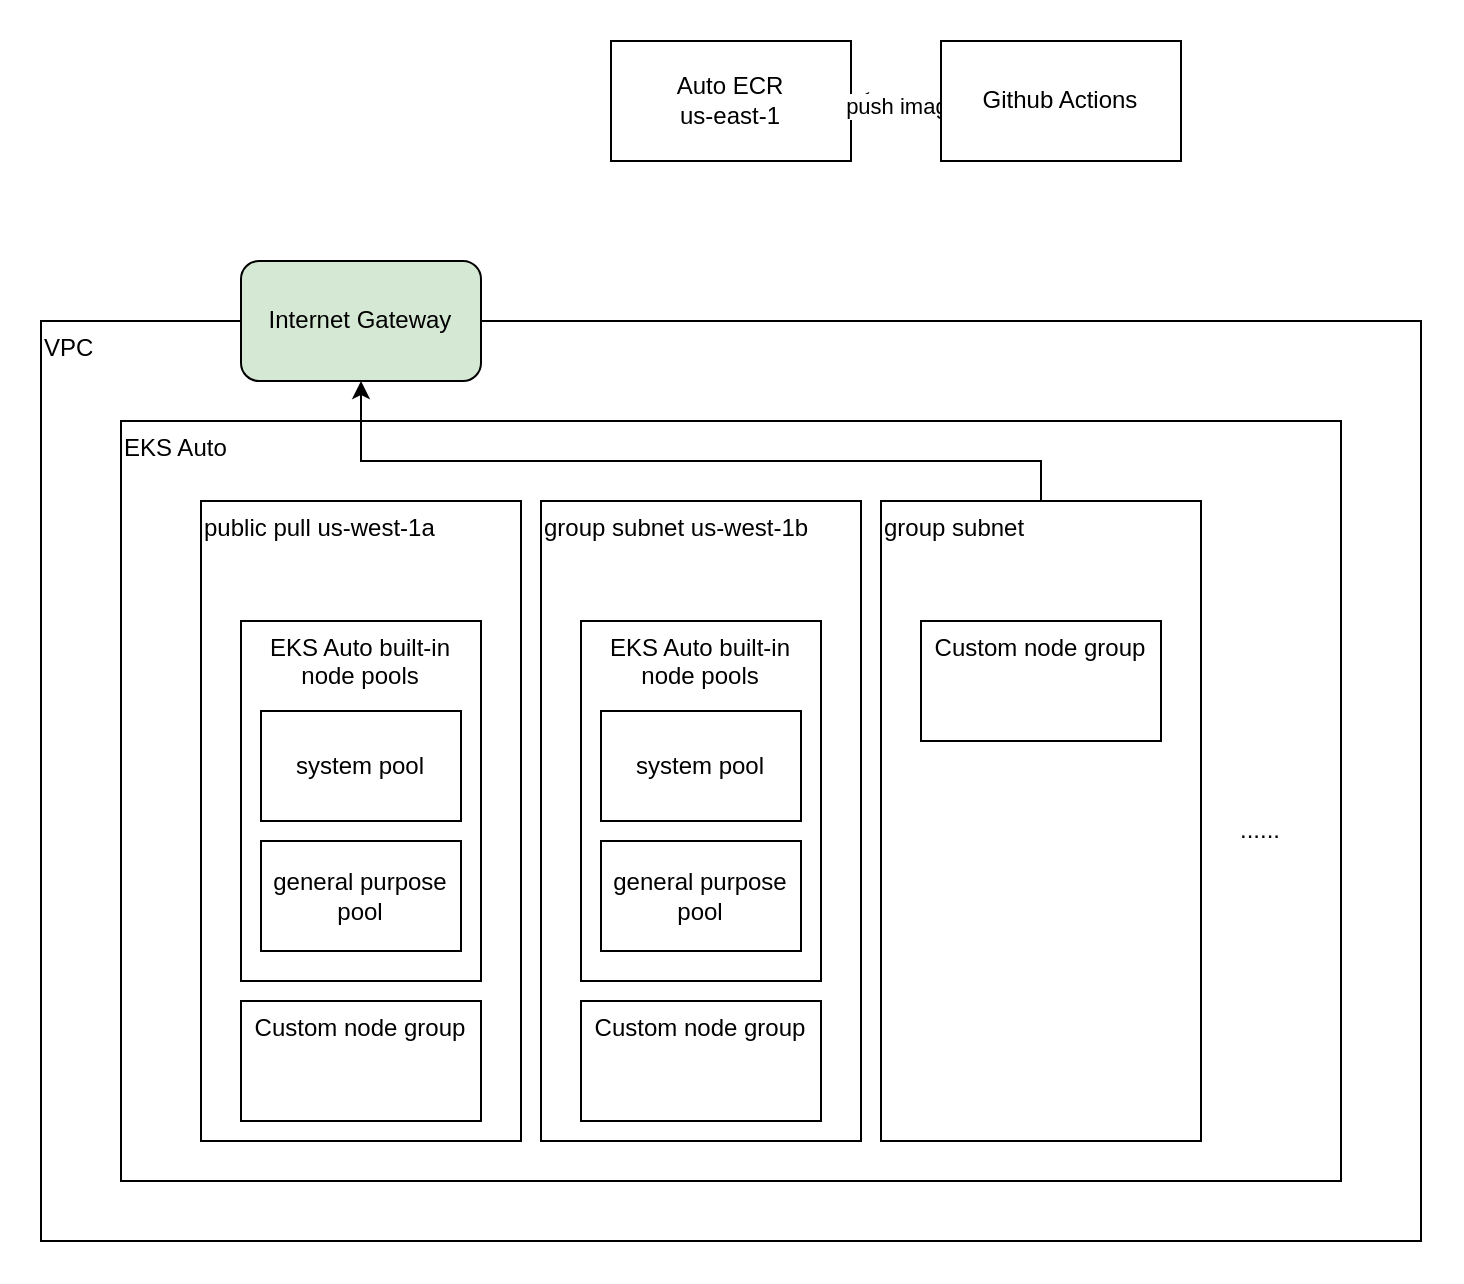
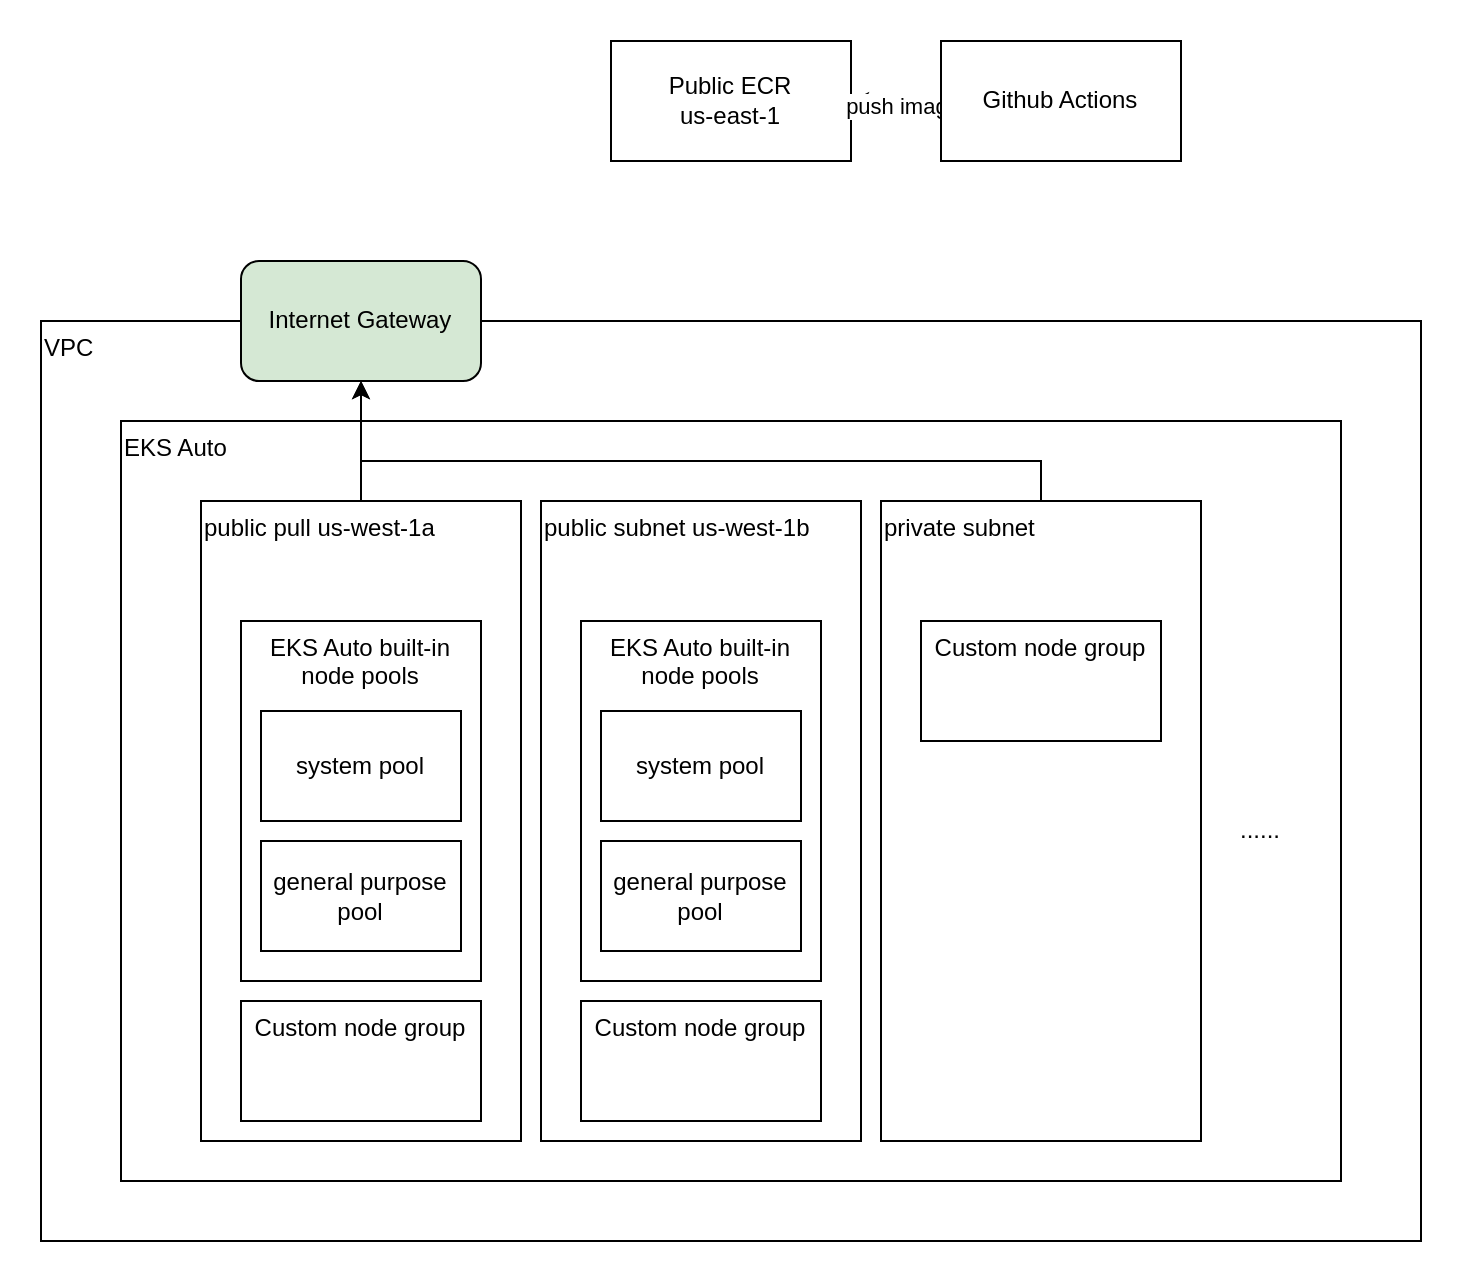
(731, 101) -> (731, 101)
none -> (361, 483)
(693, 529) -> (694, 529)
(963, 529) -> (973, 529)
